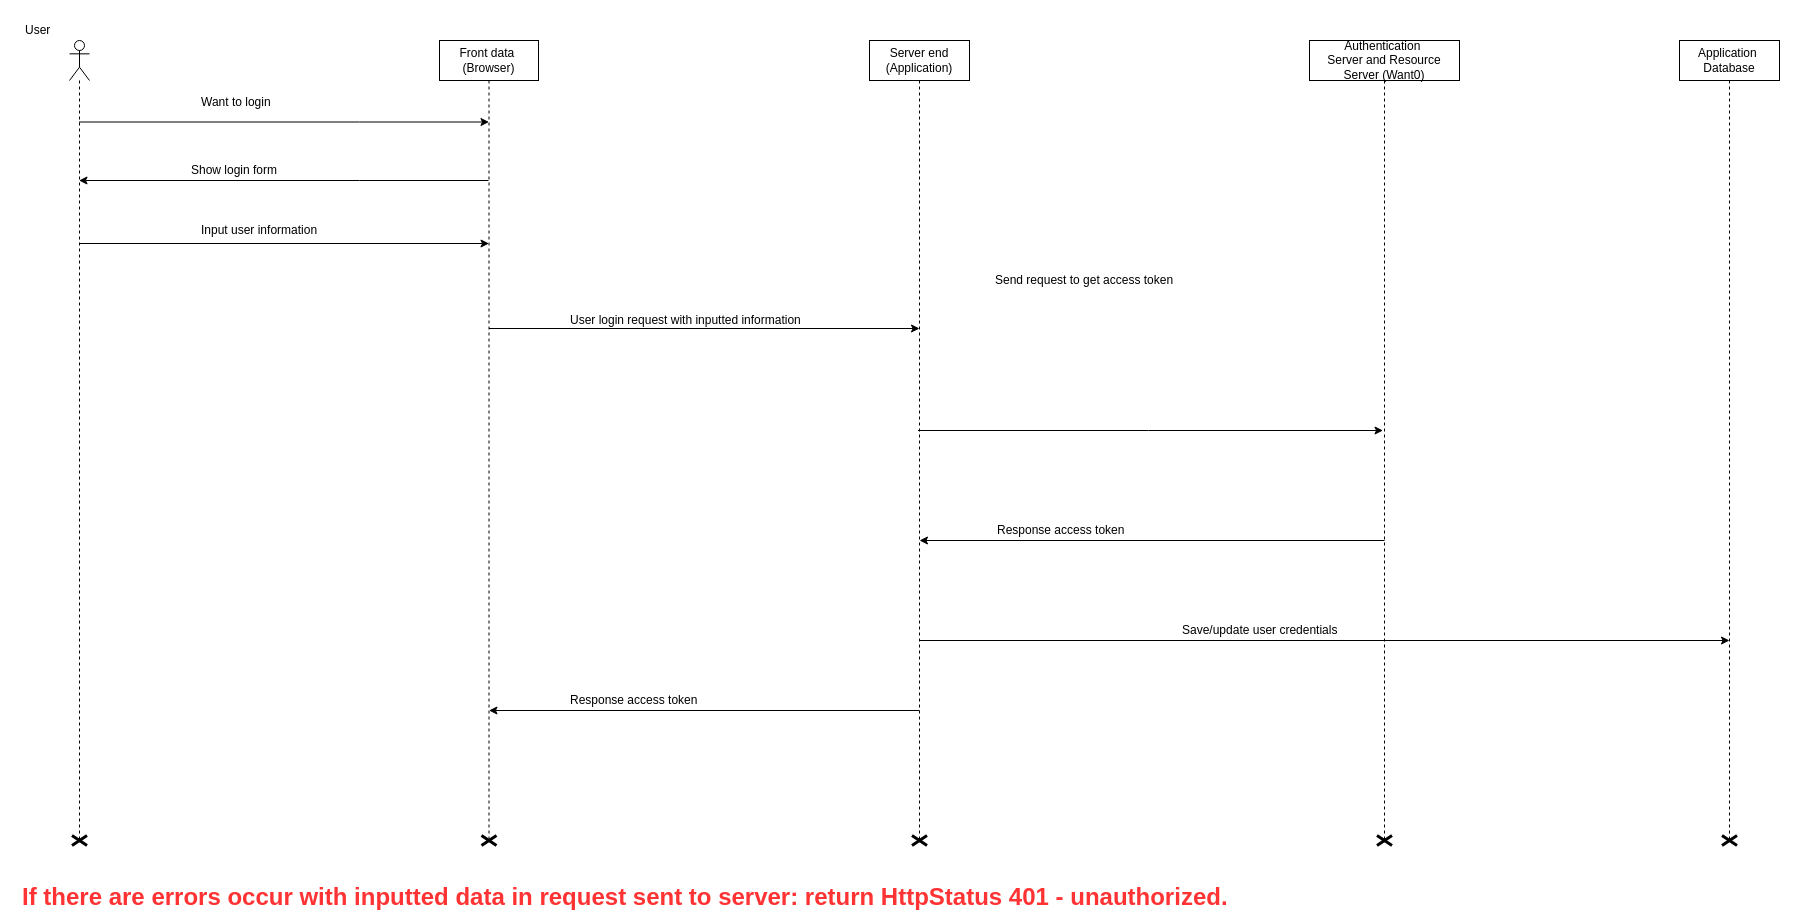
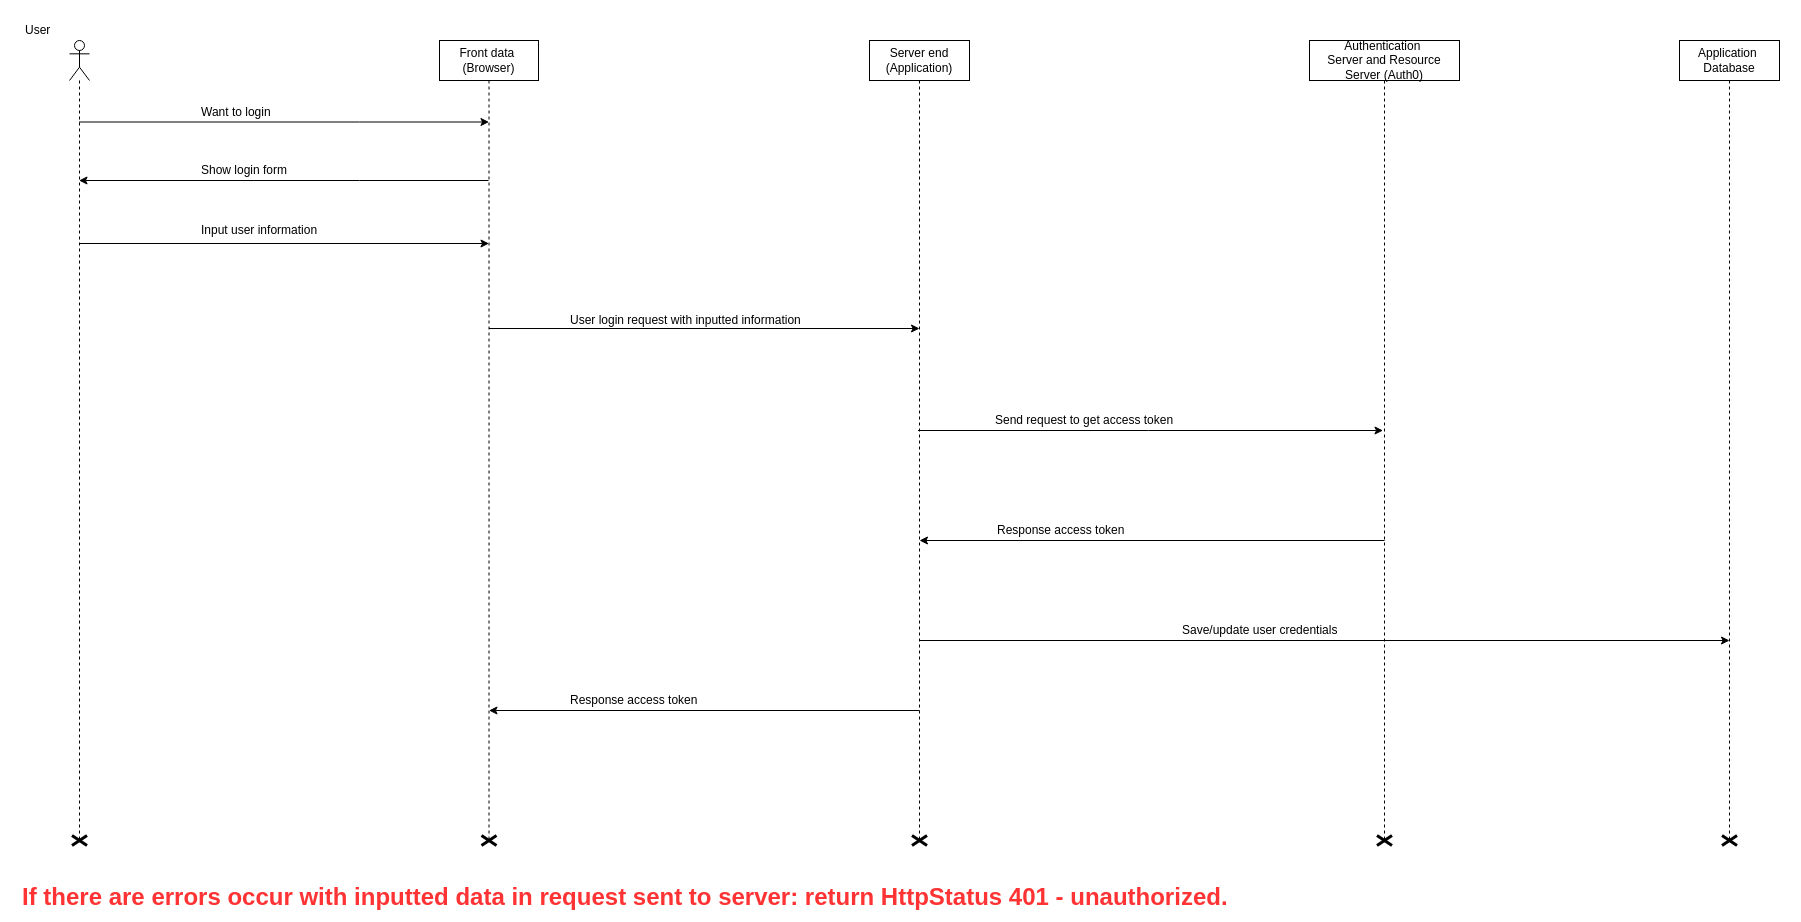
(1385, 61) -> (1385, 61)
(245, 108) -> (245, 118)
(240, 176) -> (250, 176)
(1089, 281) -> (1089, 421)
